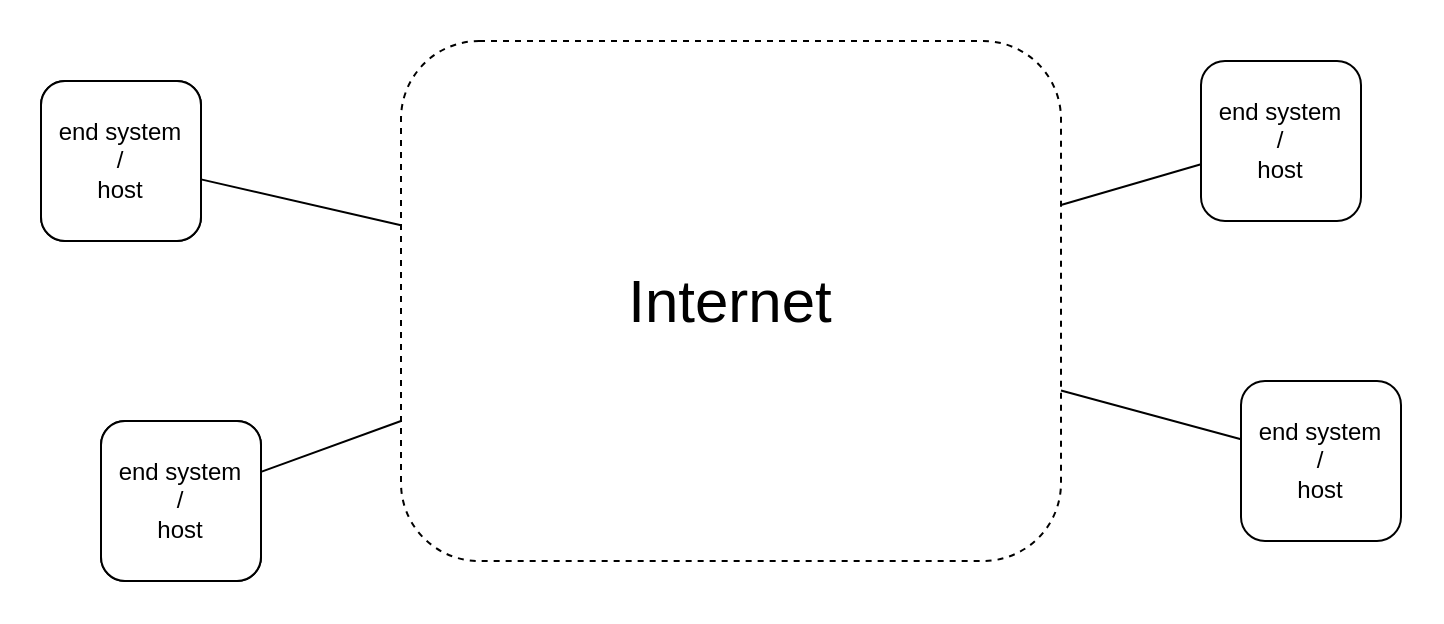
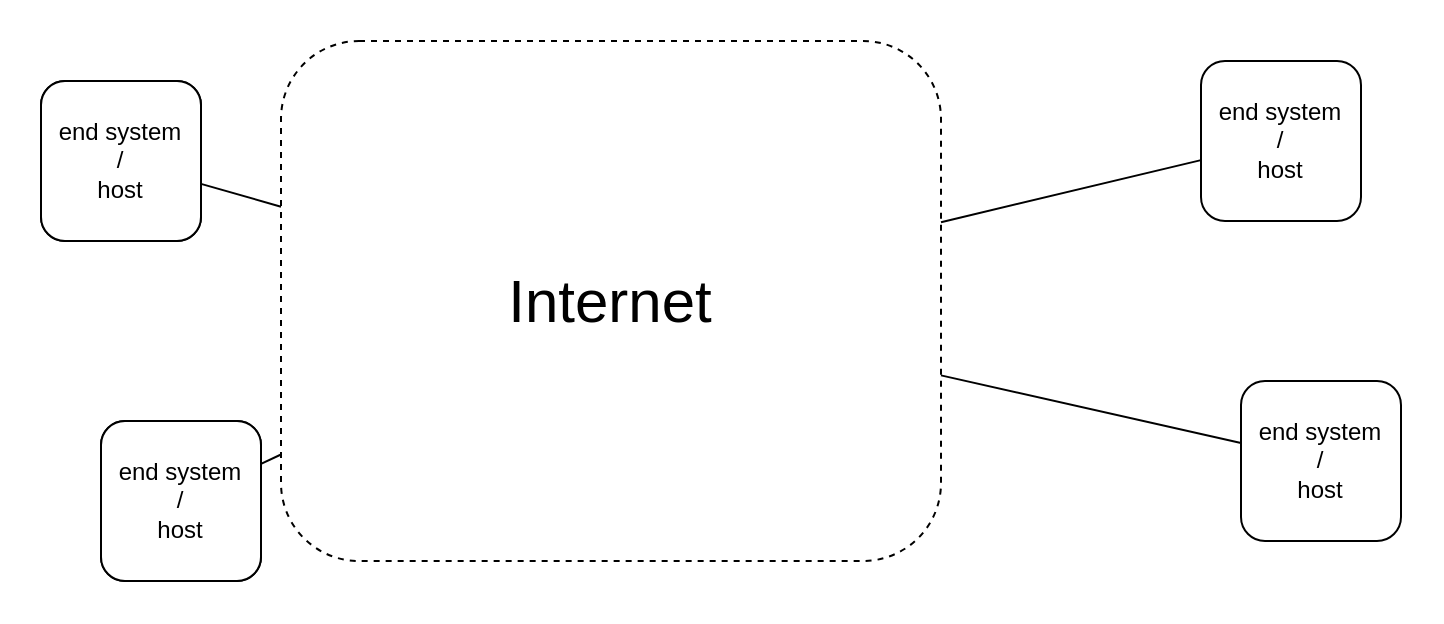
(731, 301) -> (611, 301)
